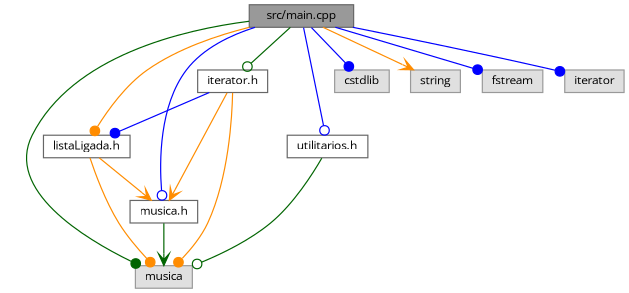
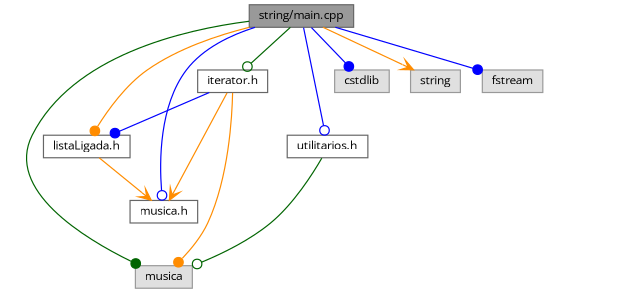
(301, 16) -> (301, 16)
(594, 81) -> none
(112, 212) -> none
(164, 238) -> none
